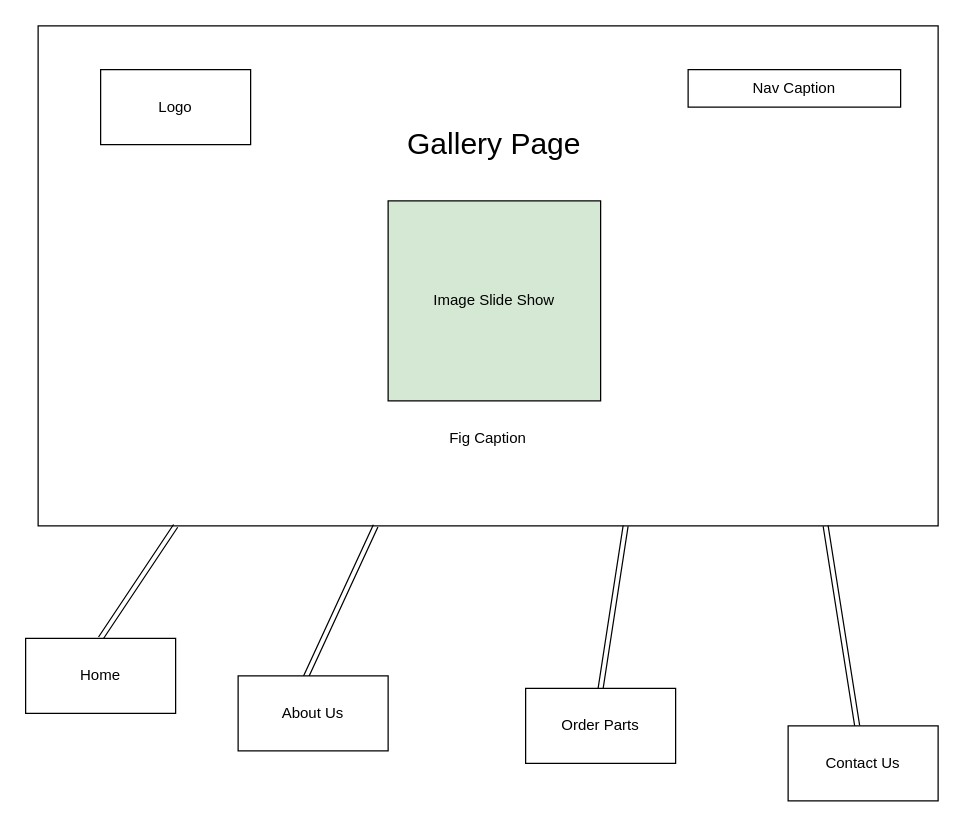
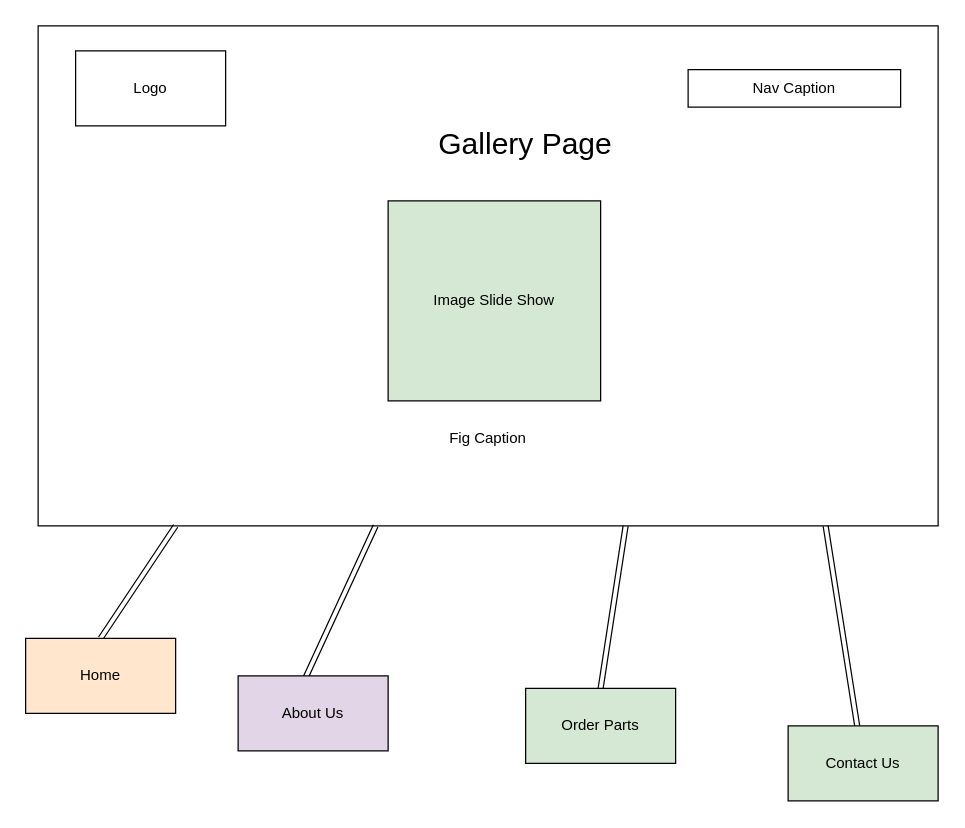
(176, 107) -> (151, 88)
(494, 144) -> (526, 144)
(101, 676) -> (101, 676)
(313, 713) -> (313, 713)
(601, 726) -> (601, 726)
(863, 763) -> (863, 763)
